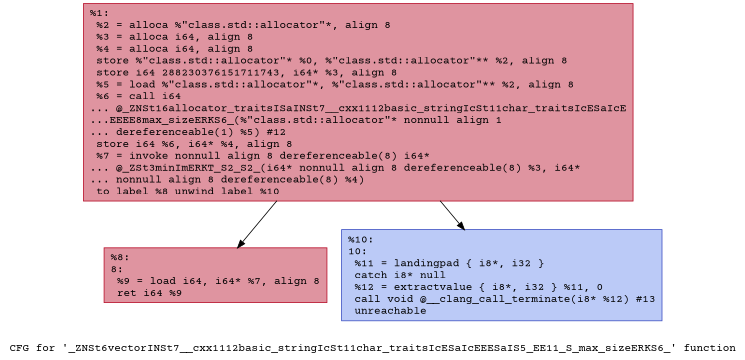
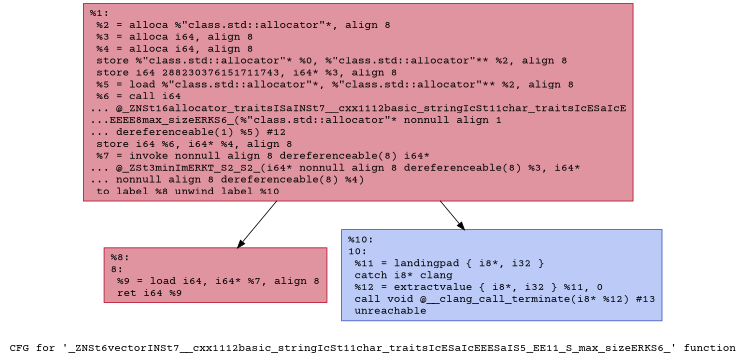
(397, 275) -> (401, 275)
